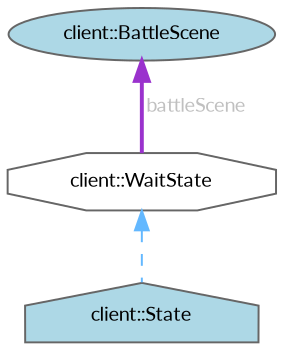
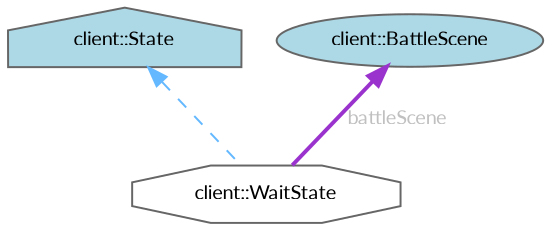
(142, 256) -> (201, 124)
